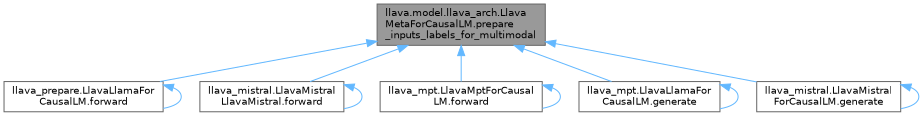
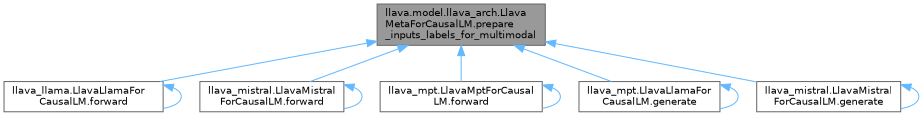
(84, 97) -> (84, 97)
(272, 97) -> (272, 97)
